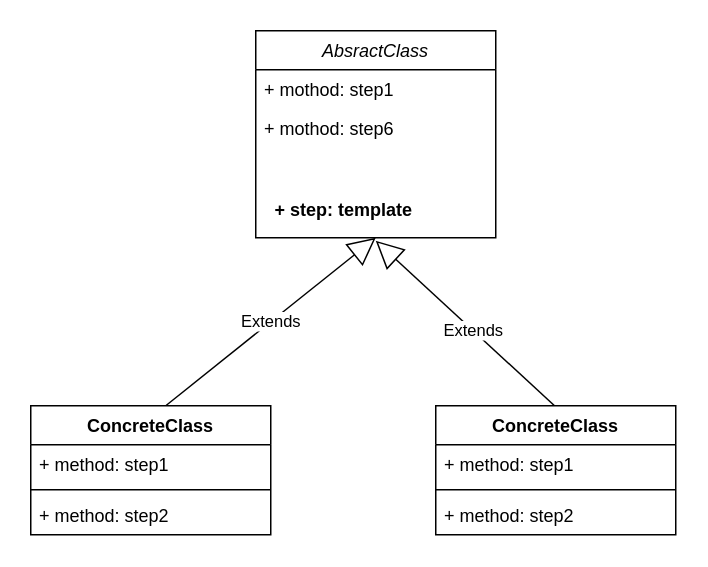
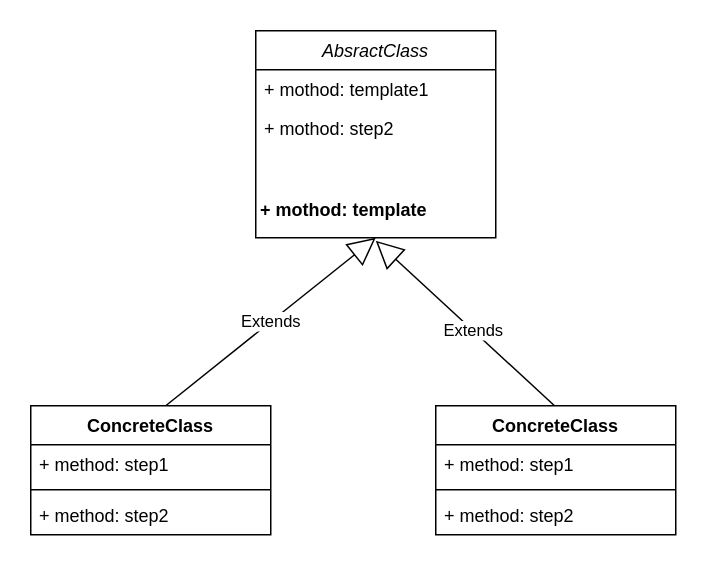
(333, 90) -> (350, 90)
(333, 129) -> (333, 129)
(287, 211) -> (287, 211)
